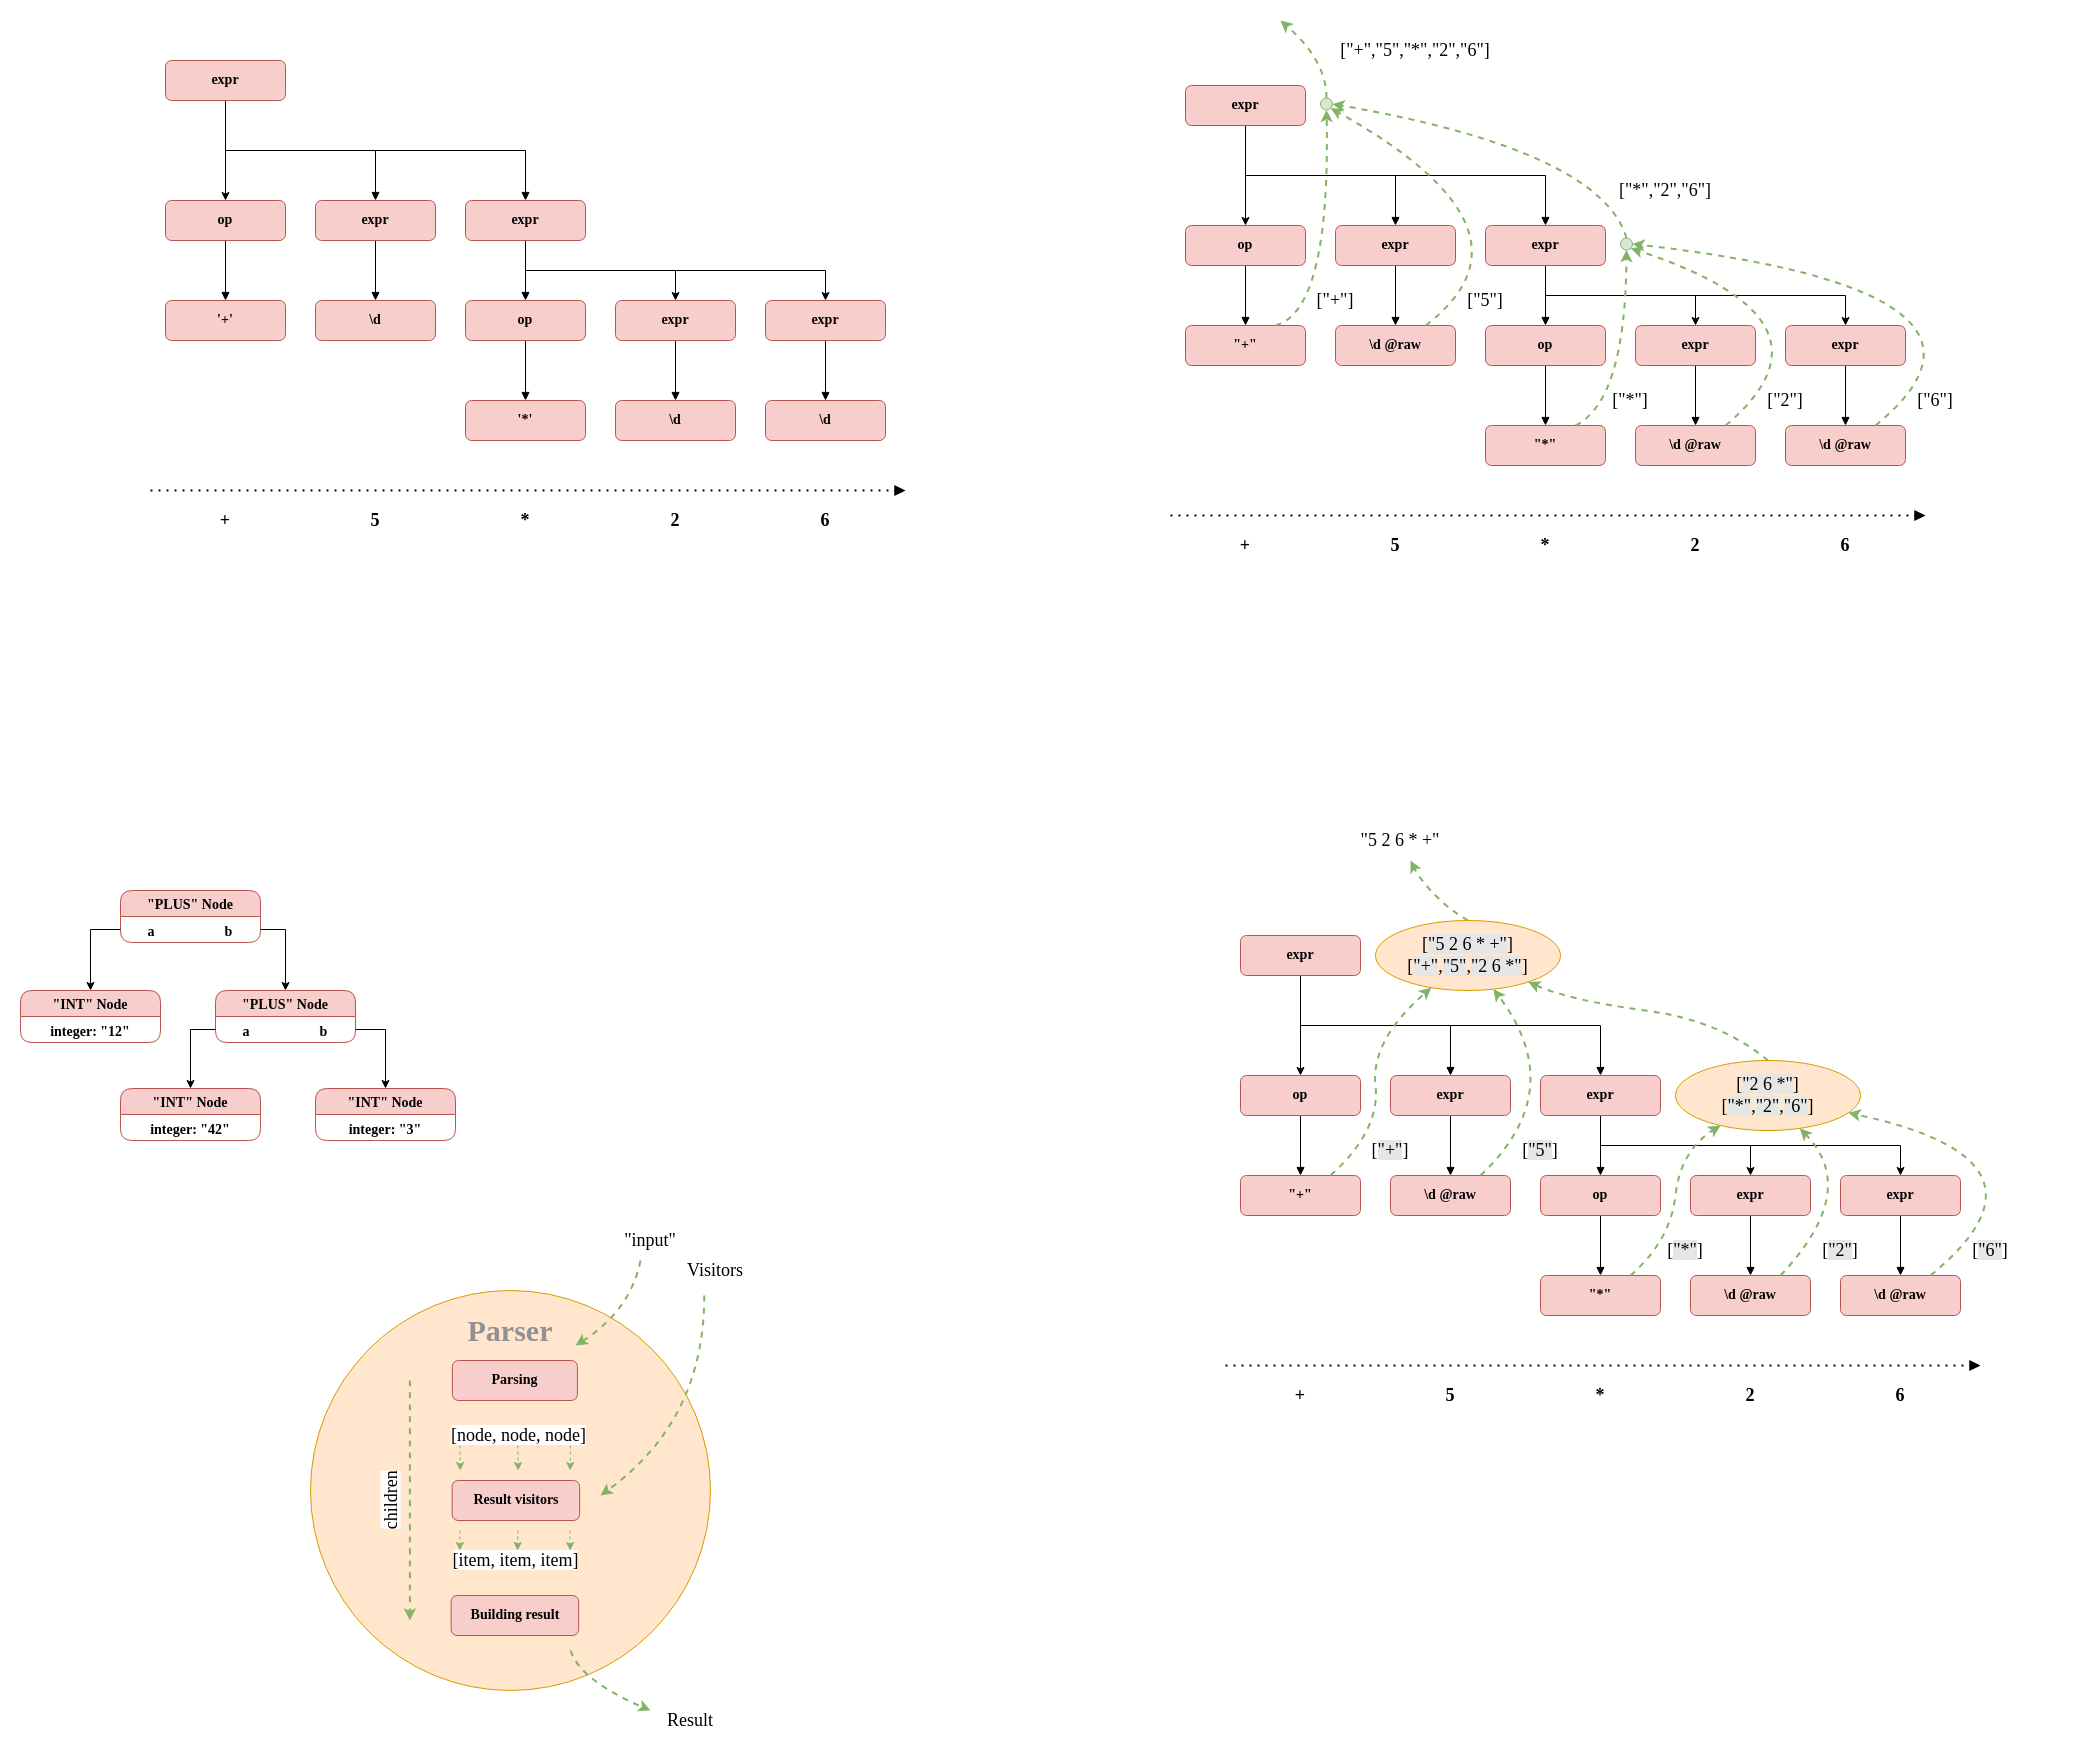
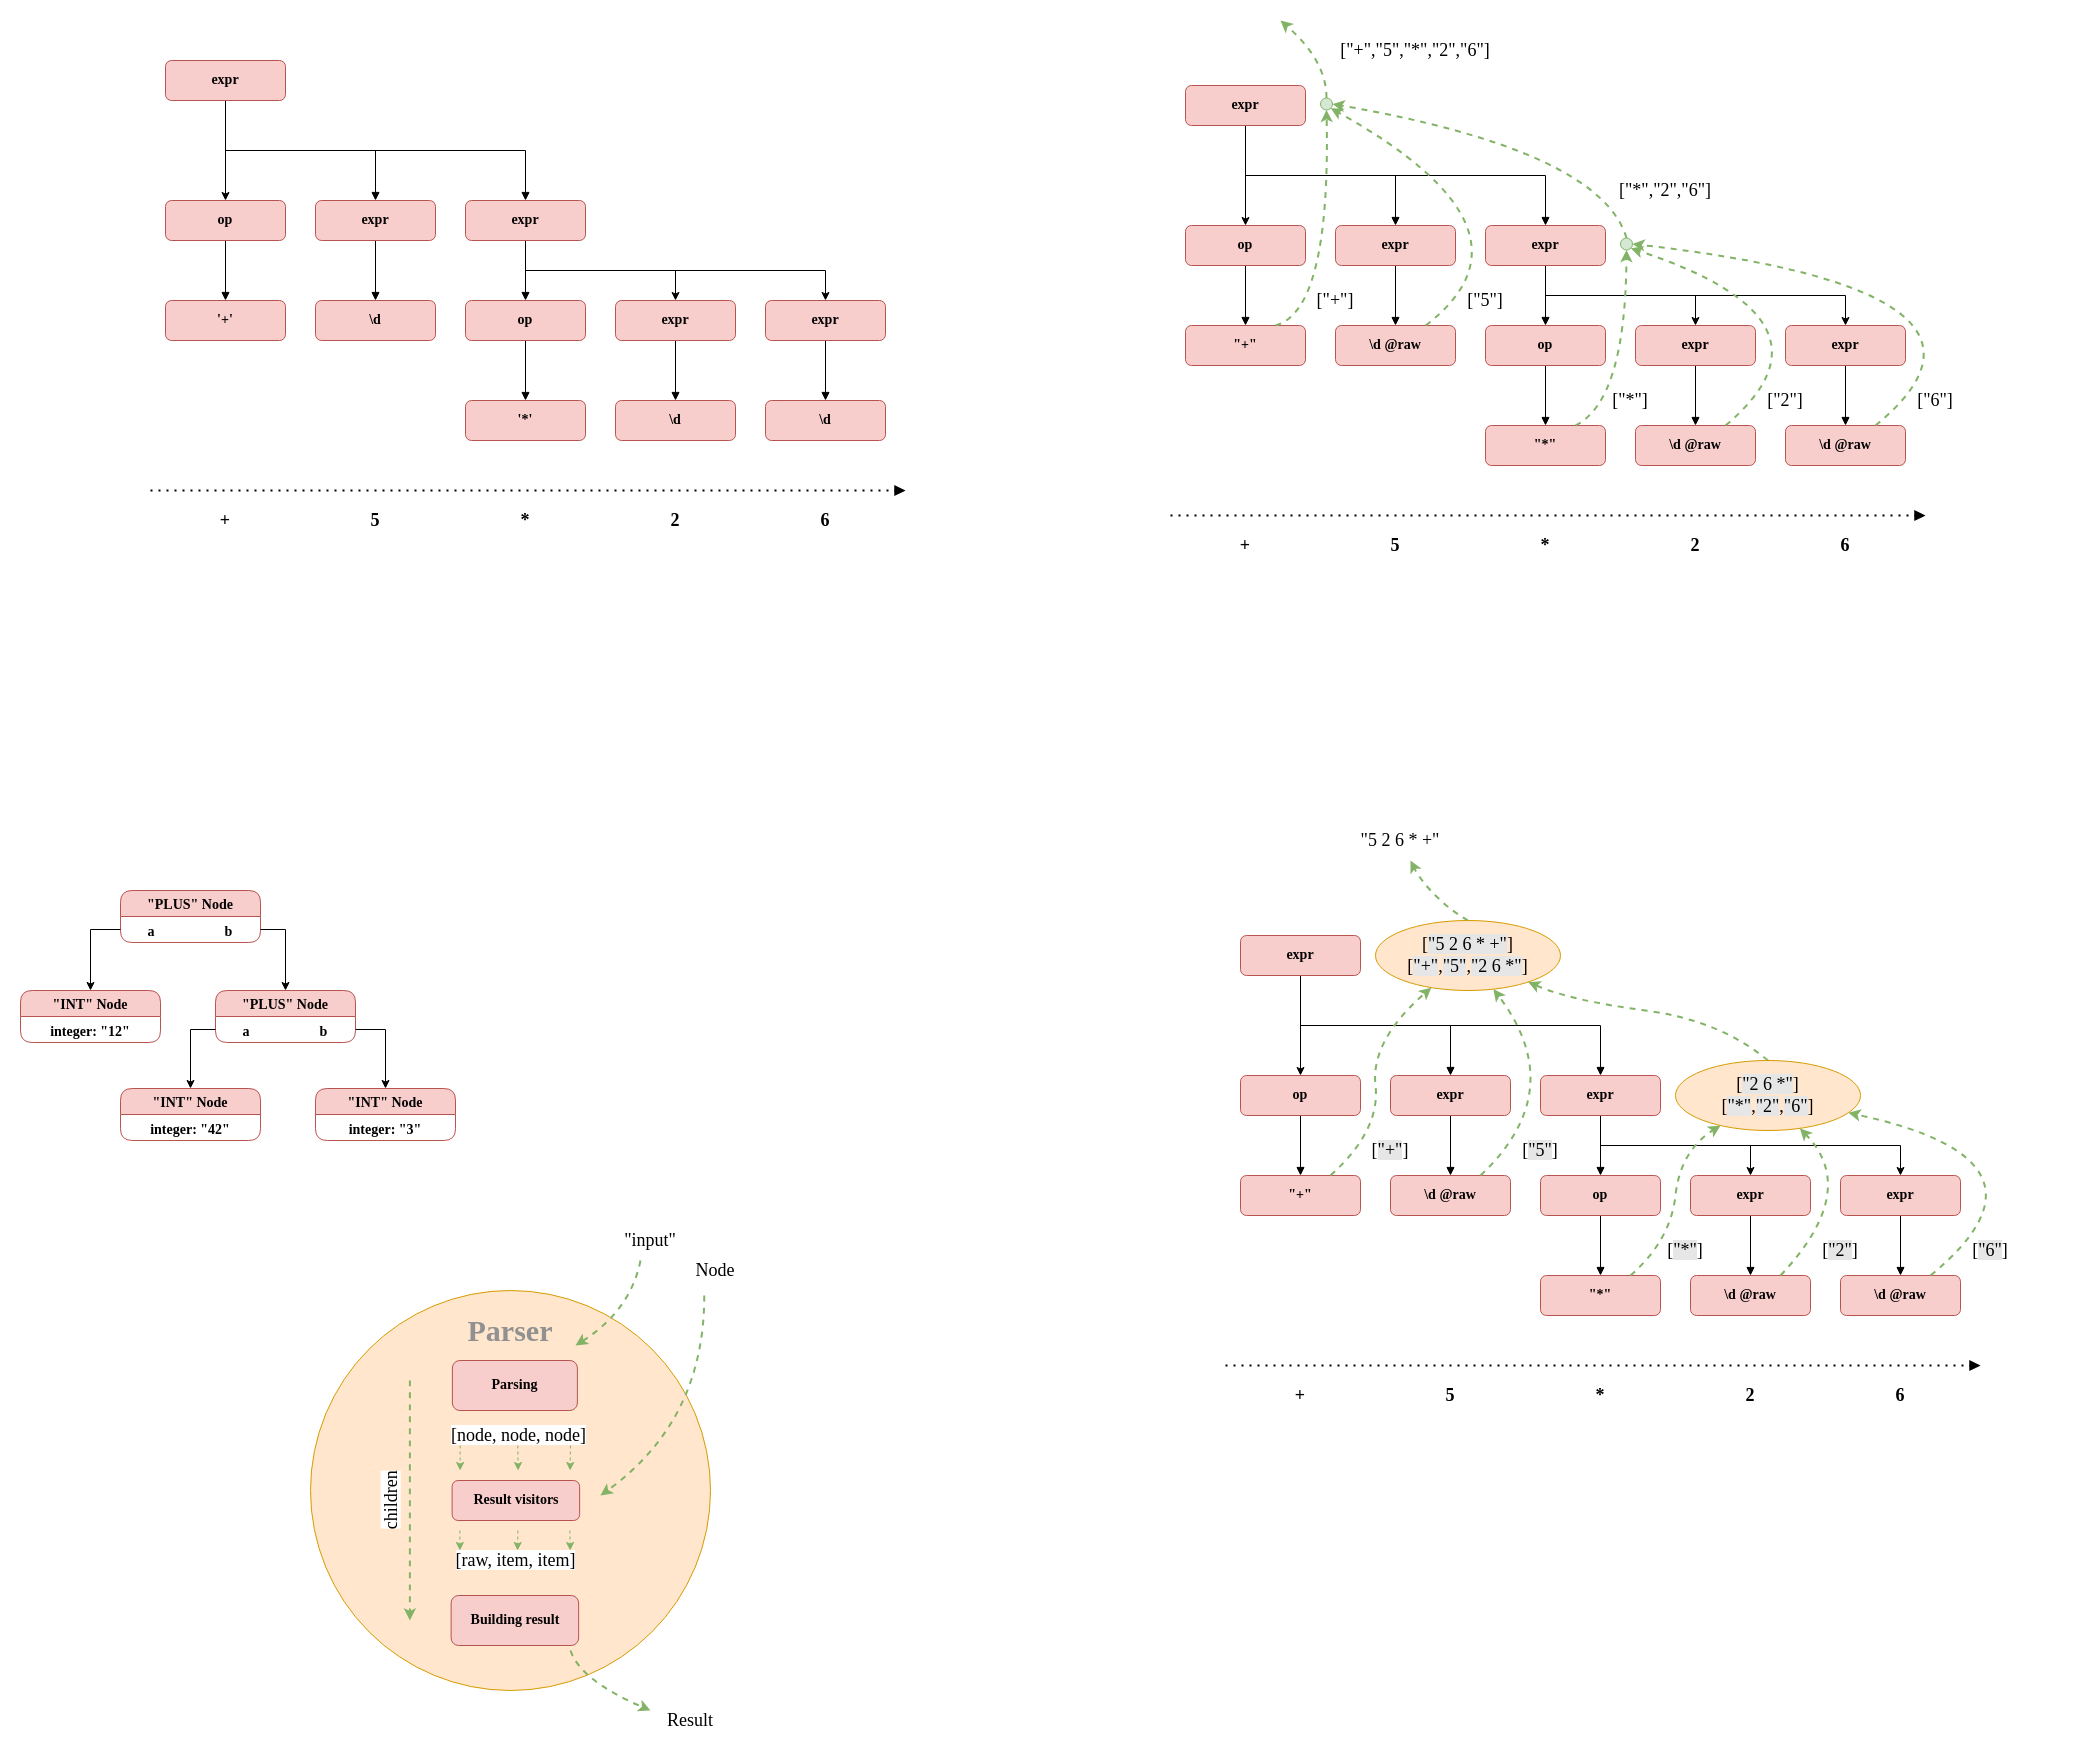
(716, 1271) -> (716, 1271)
(515, 1381) -> (515, 1386)
(516, 1561) -> (516, 1561)
(515, 1616) -> (515, 1621)
